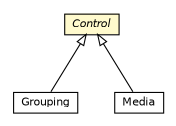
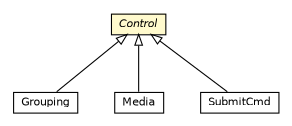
none -> (240, 102)
